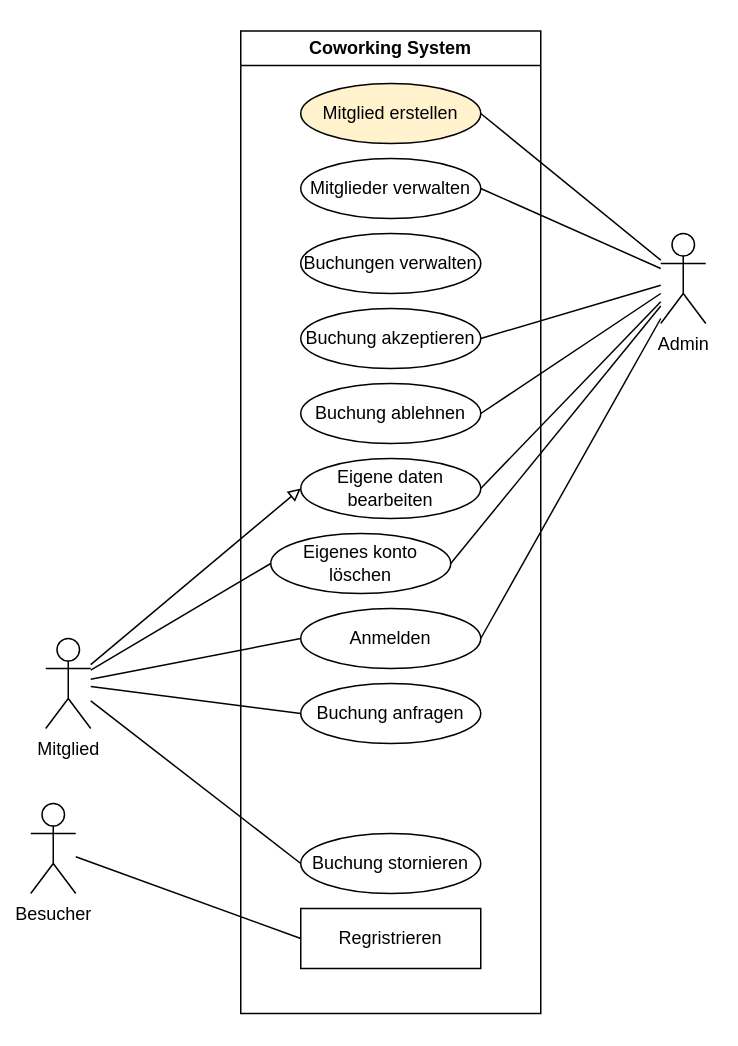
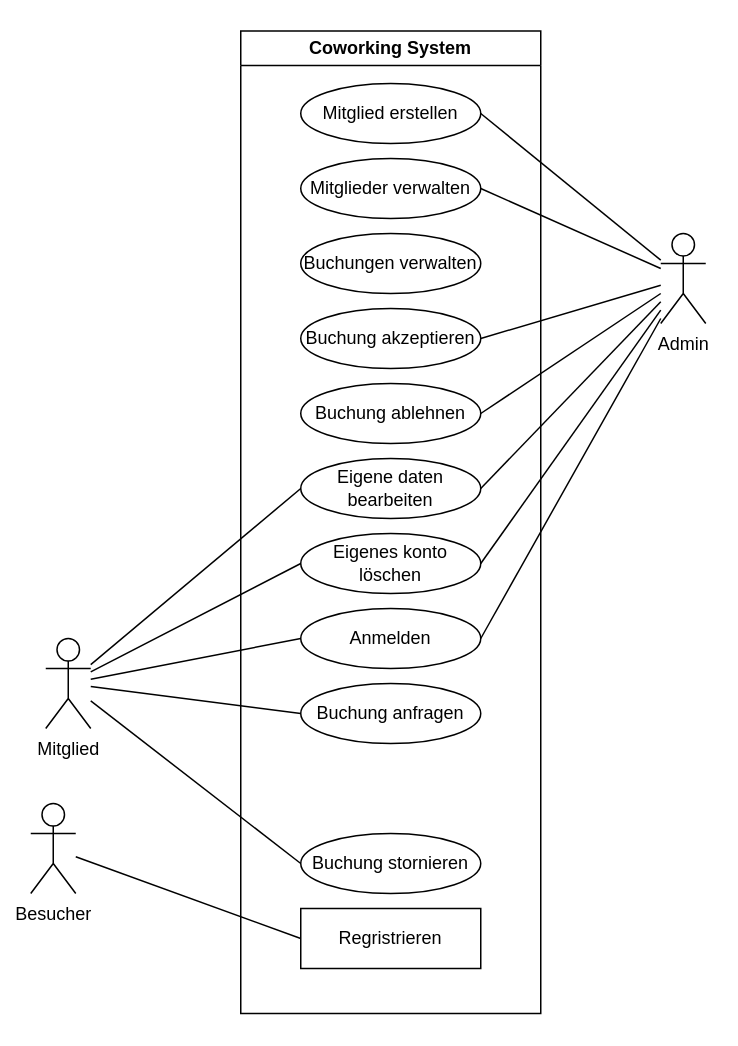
(391, 113) -> (391, 113)
(291, 497) -> (295, 493)
(361, 563) -> (391, 563)
